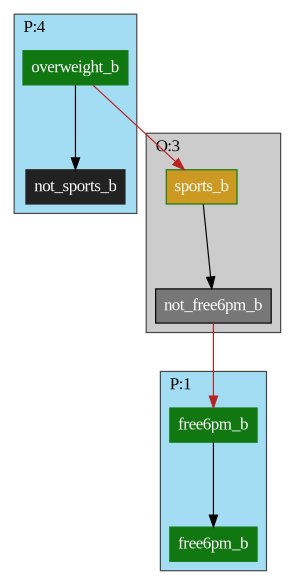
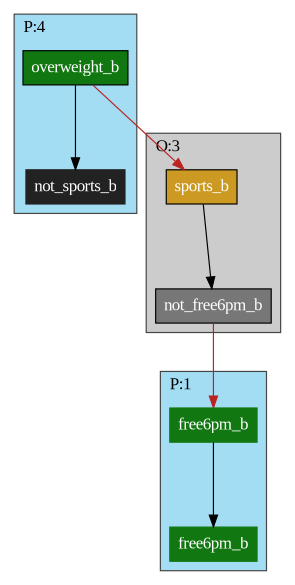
(75, 68) -> (75, 68)
(202, 187) -> (202, 187)
